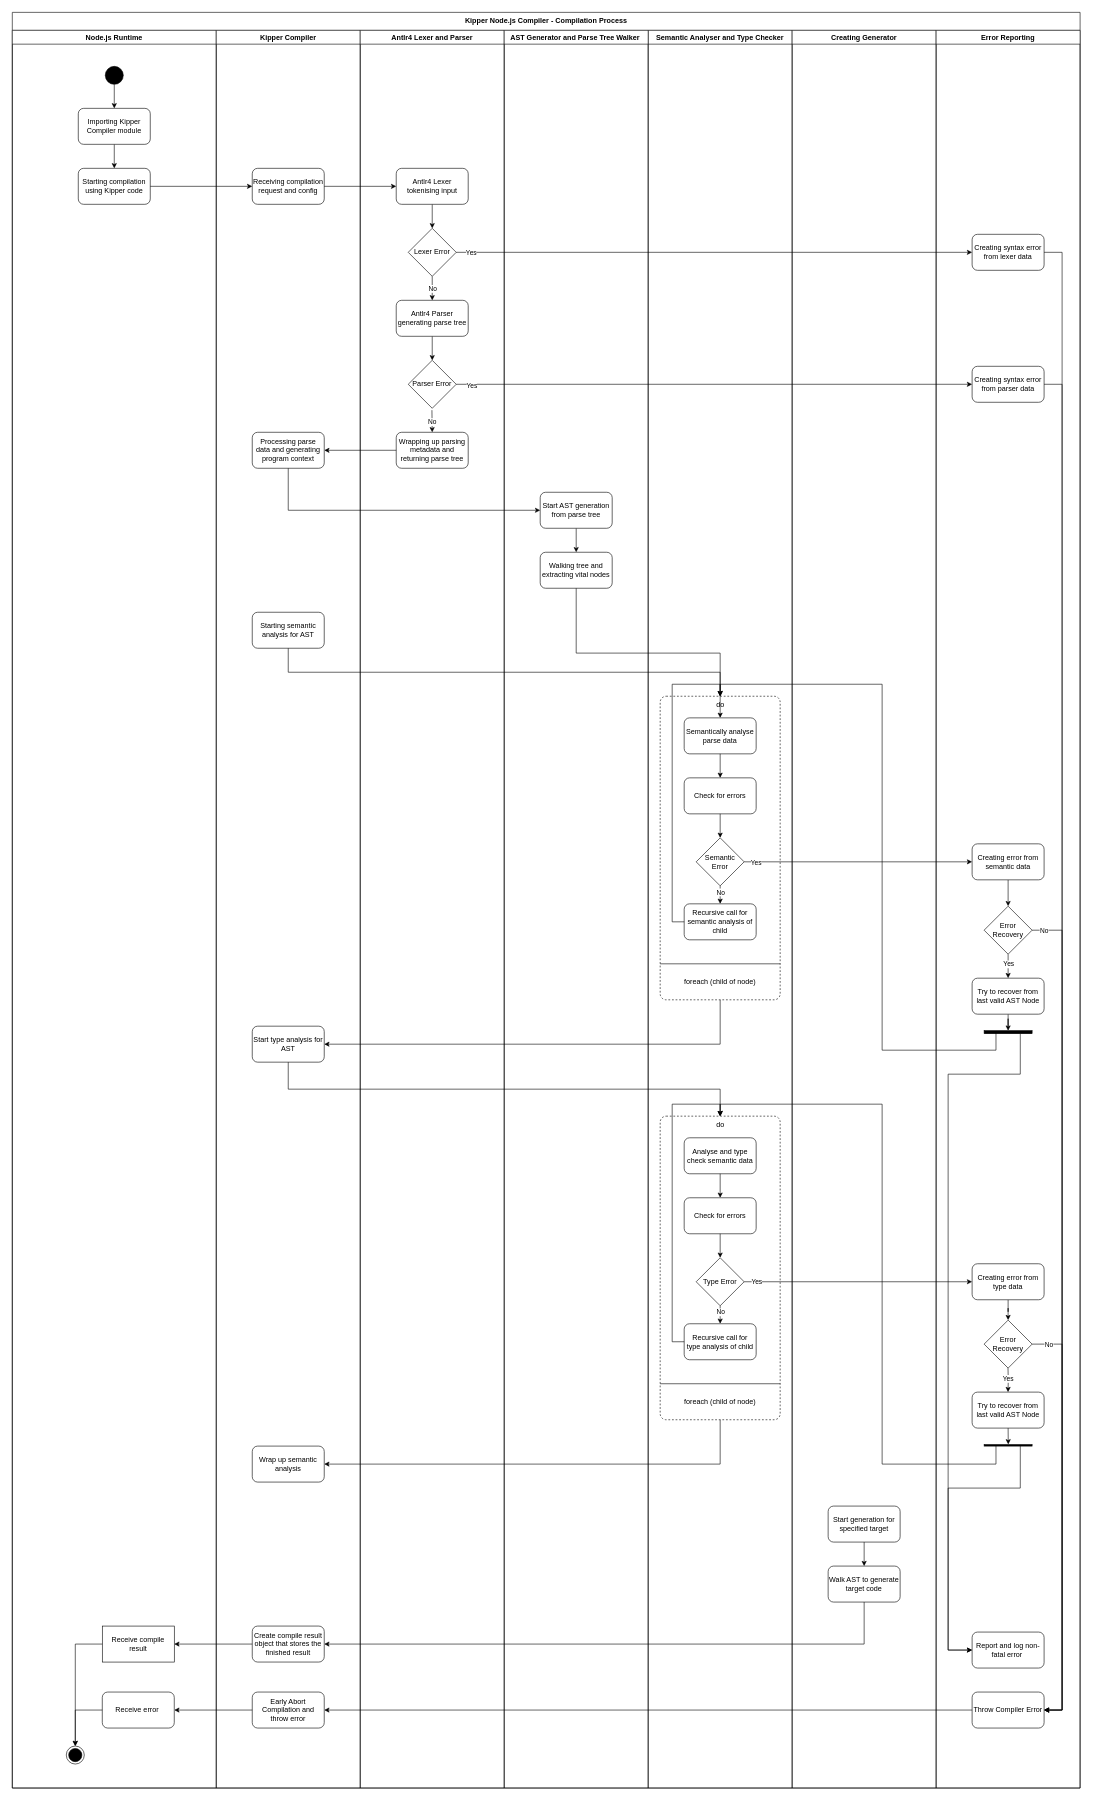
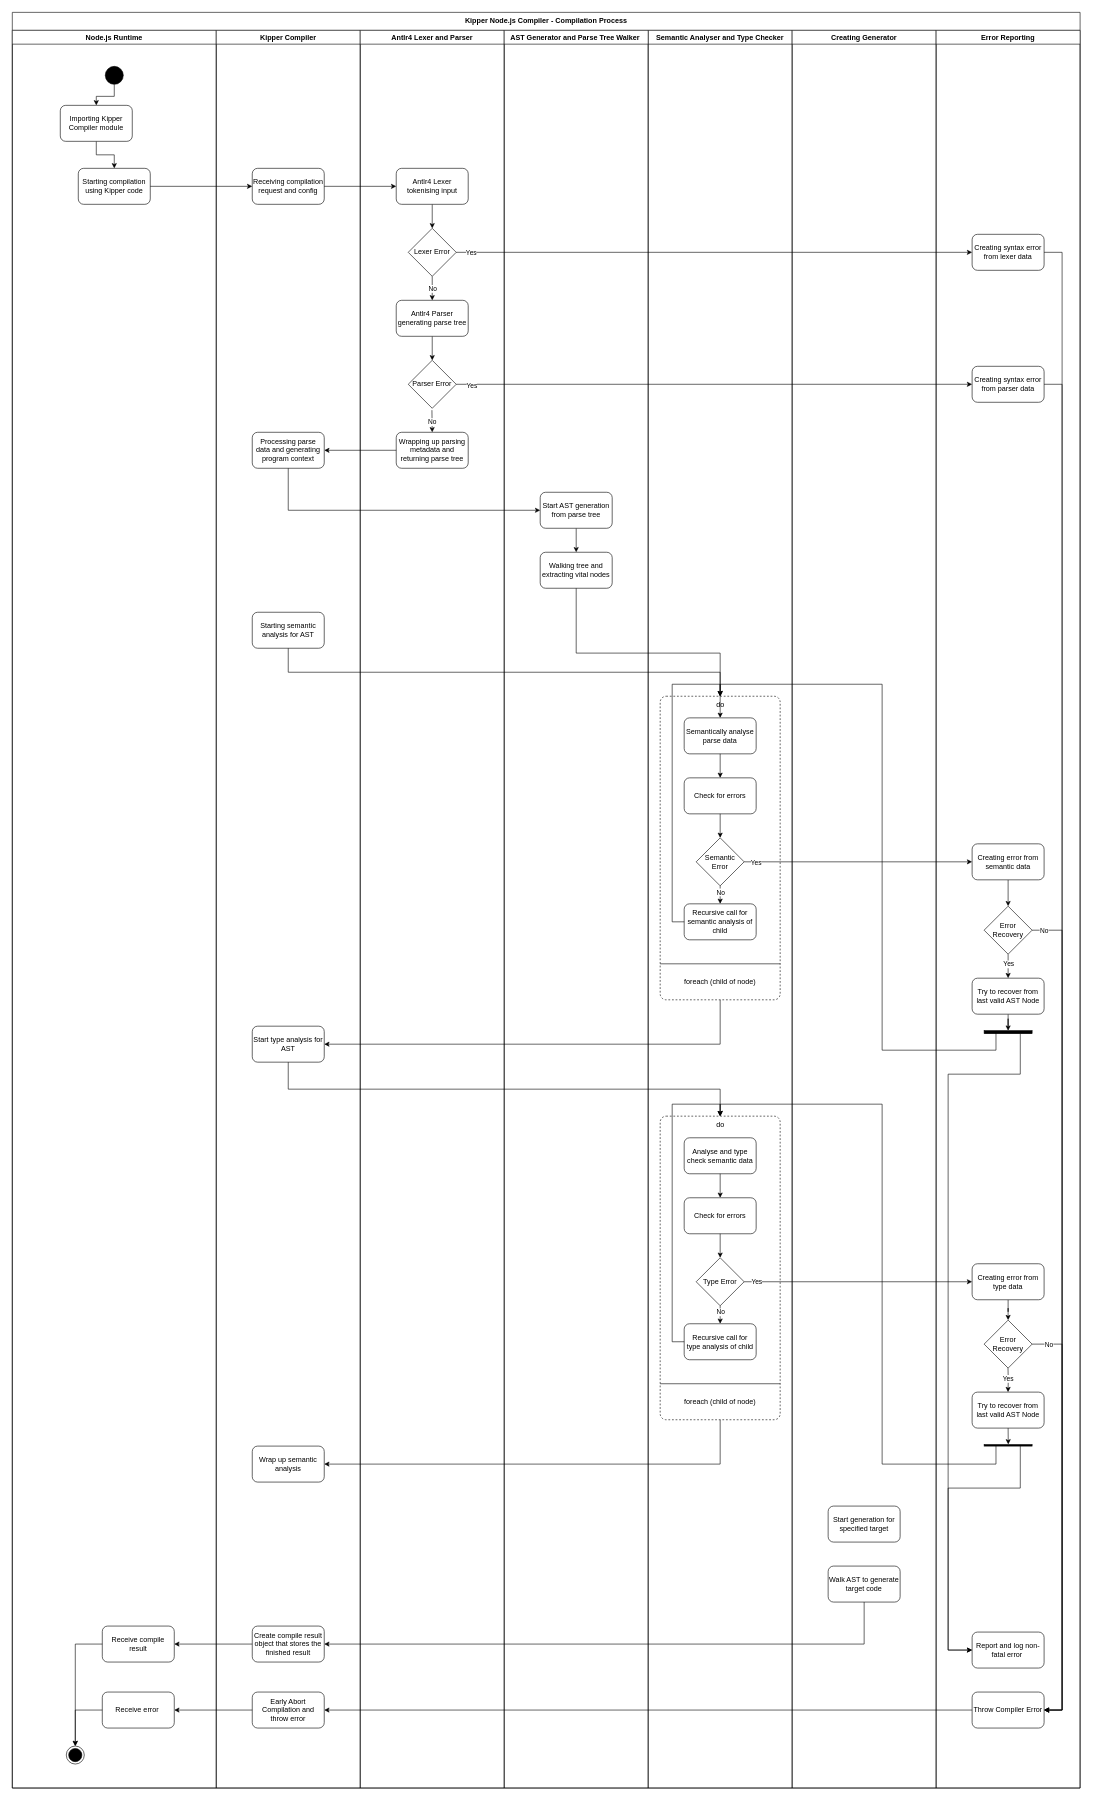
(114, 126) -> (96, 123)
(864, 1560) -> none
(138, 1644) -> (138, 1644)
